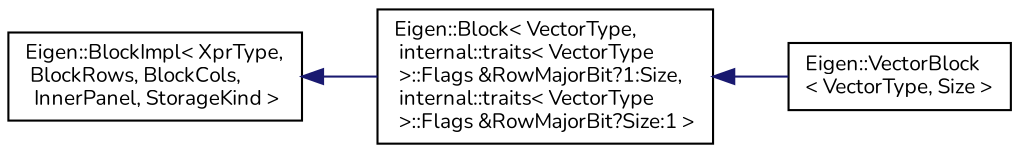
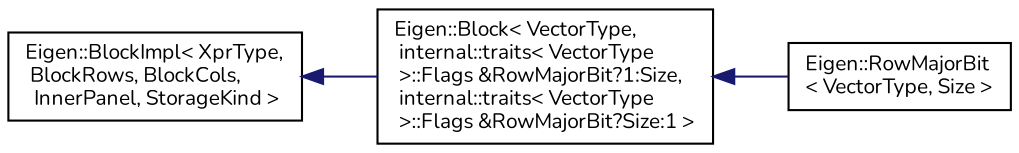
(900, 77) -> (900, 77)
